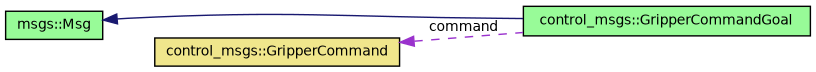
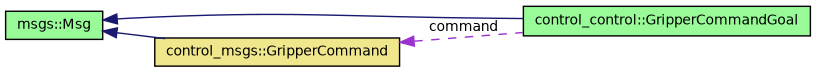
(667, 21) -> (667, 21)
none -> (141, 36)
